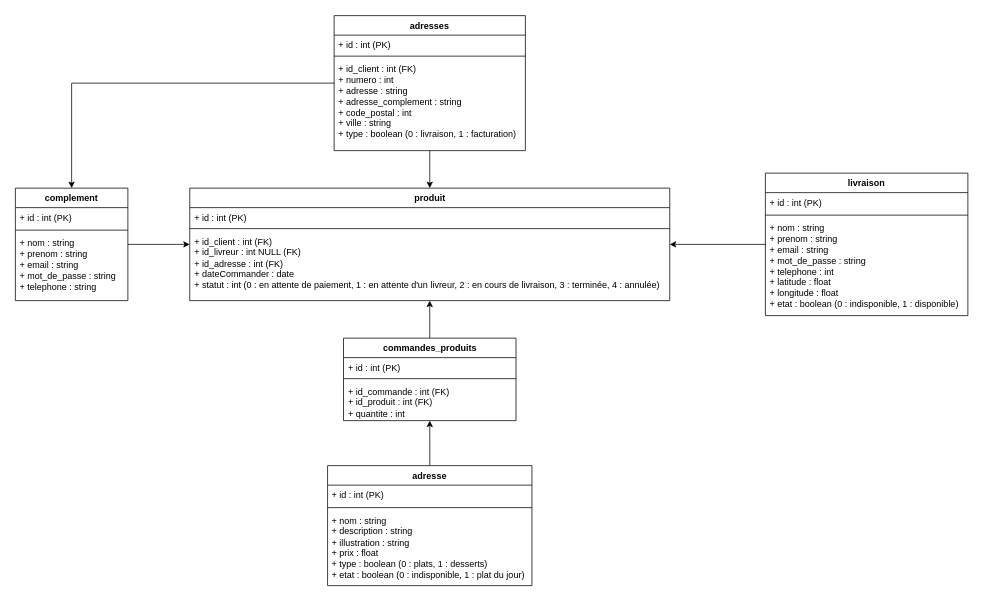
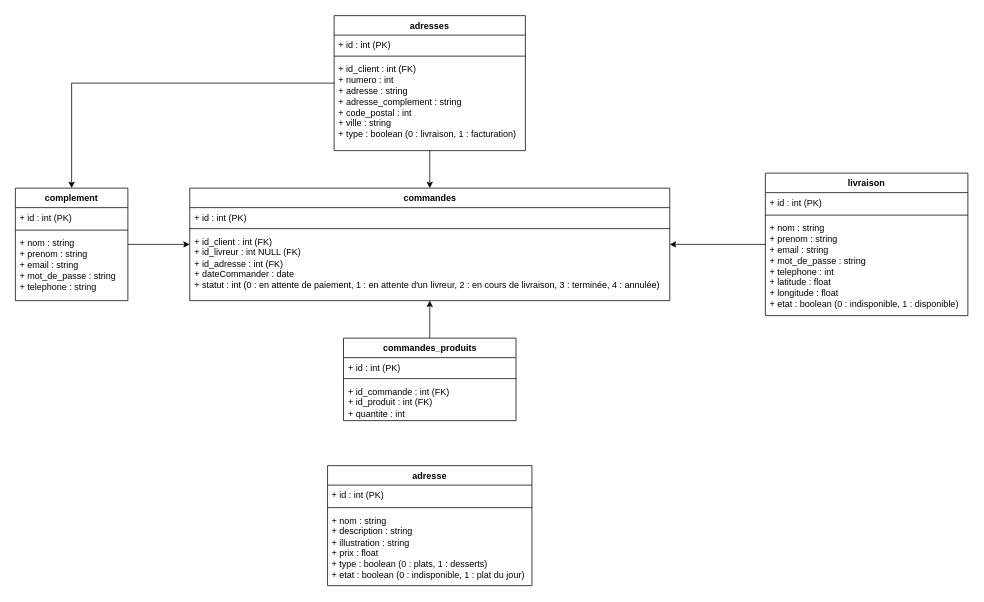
(430, 199) -> (430, 199)
(430, 446) -> none
